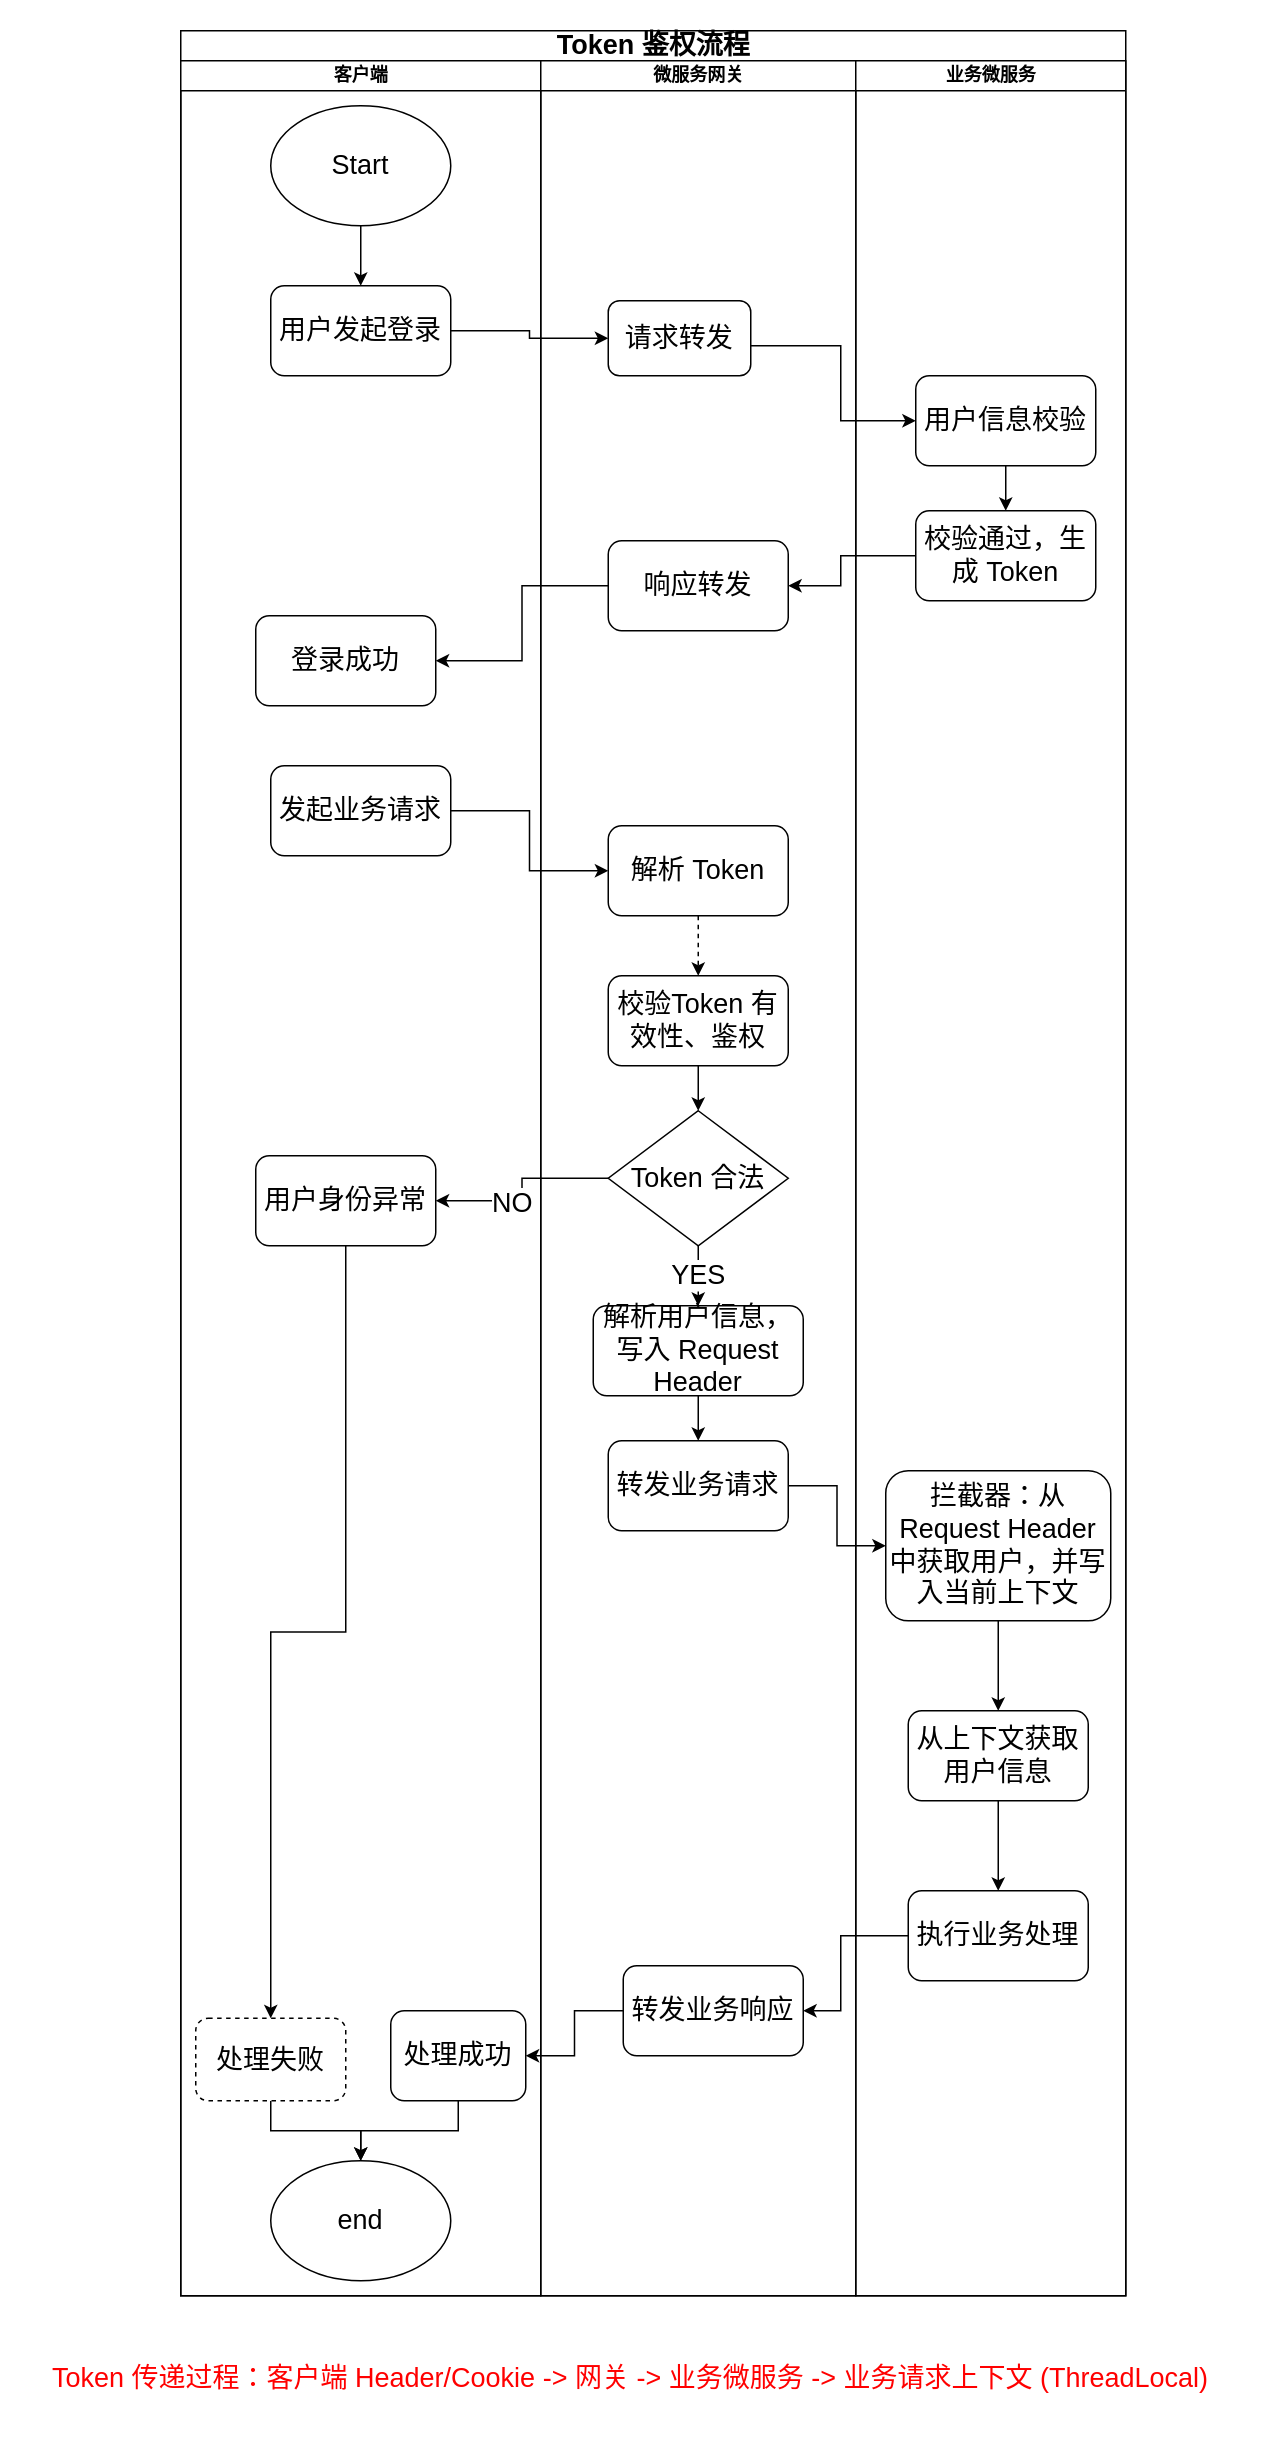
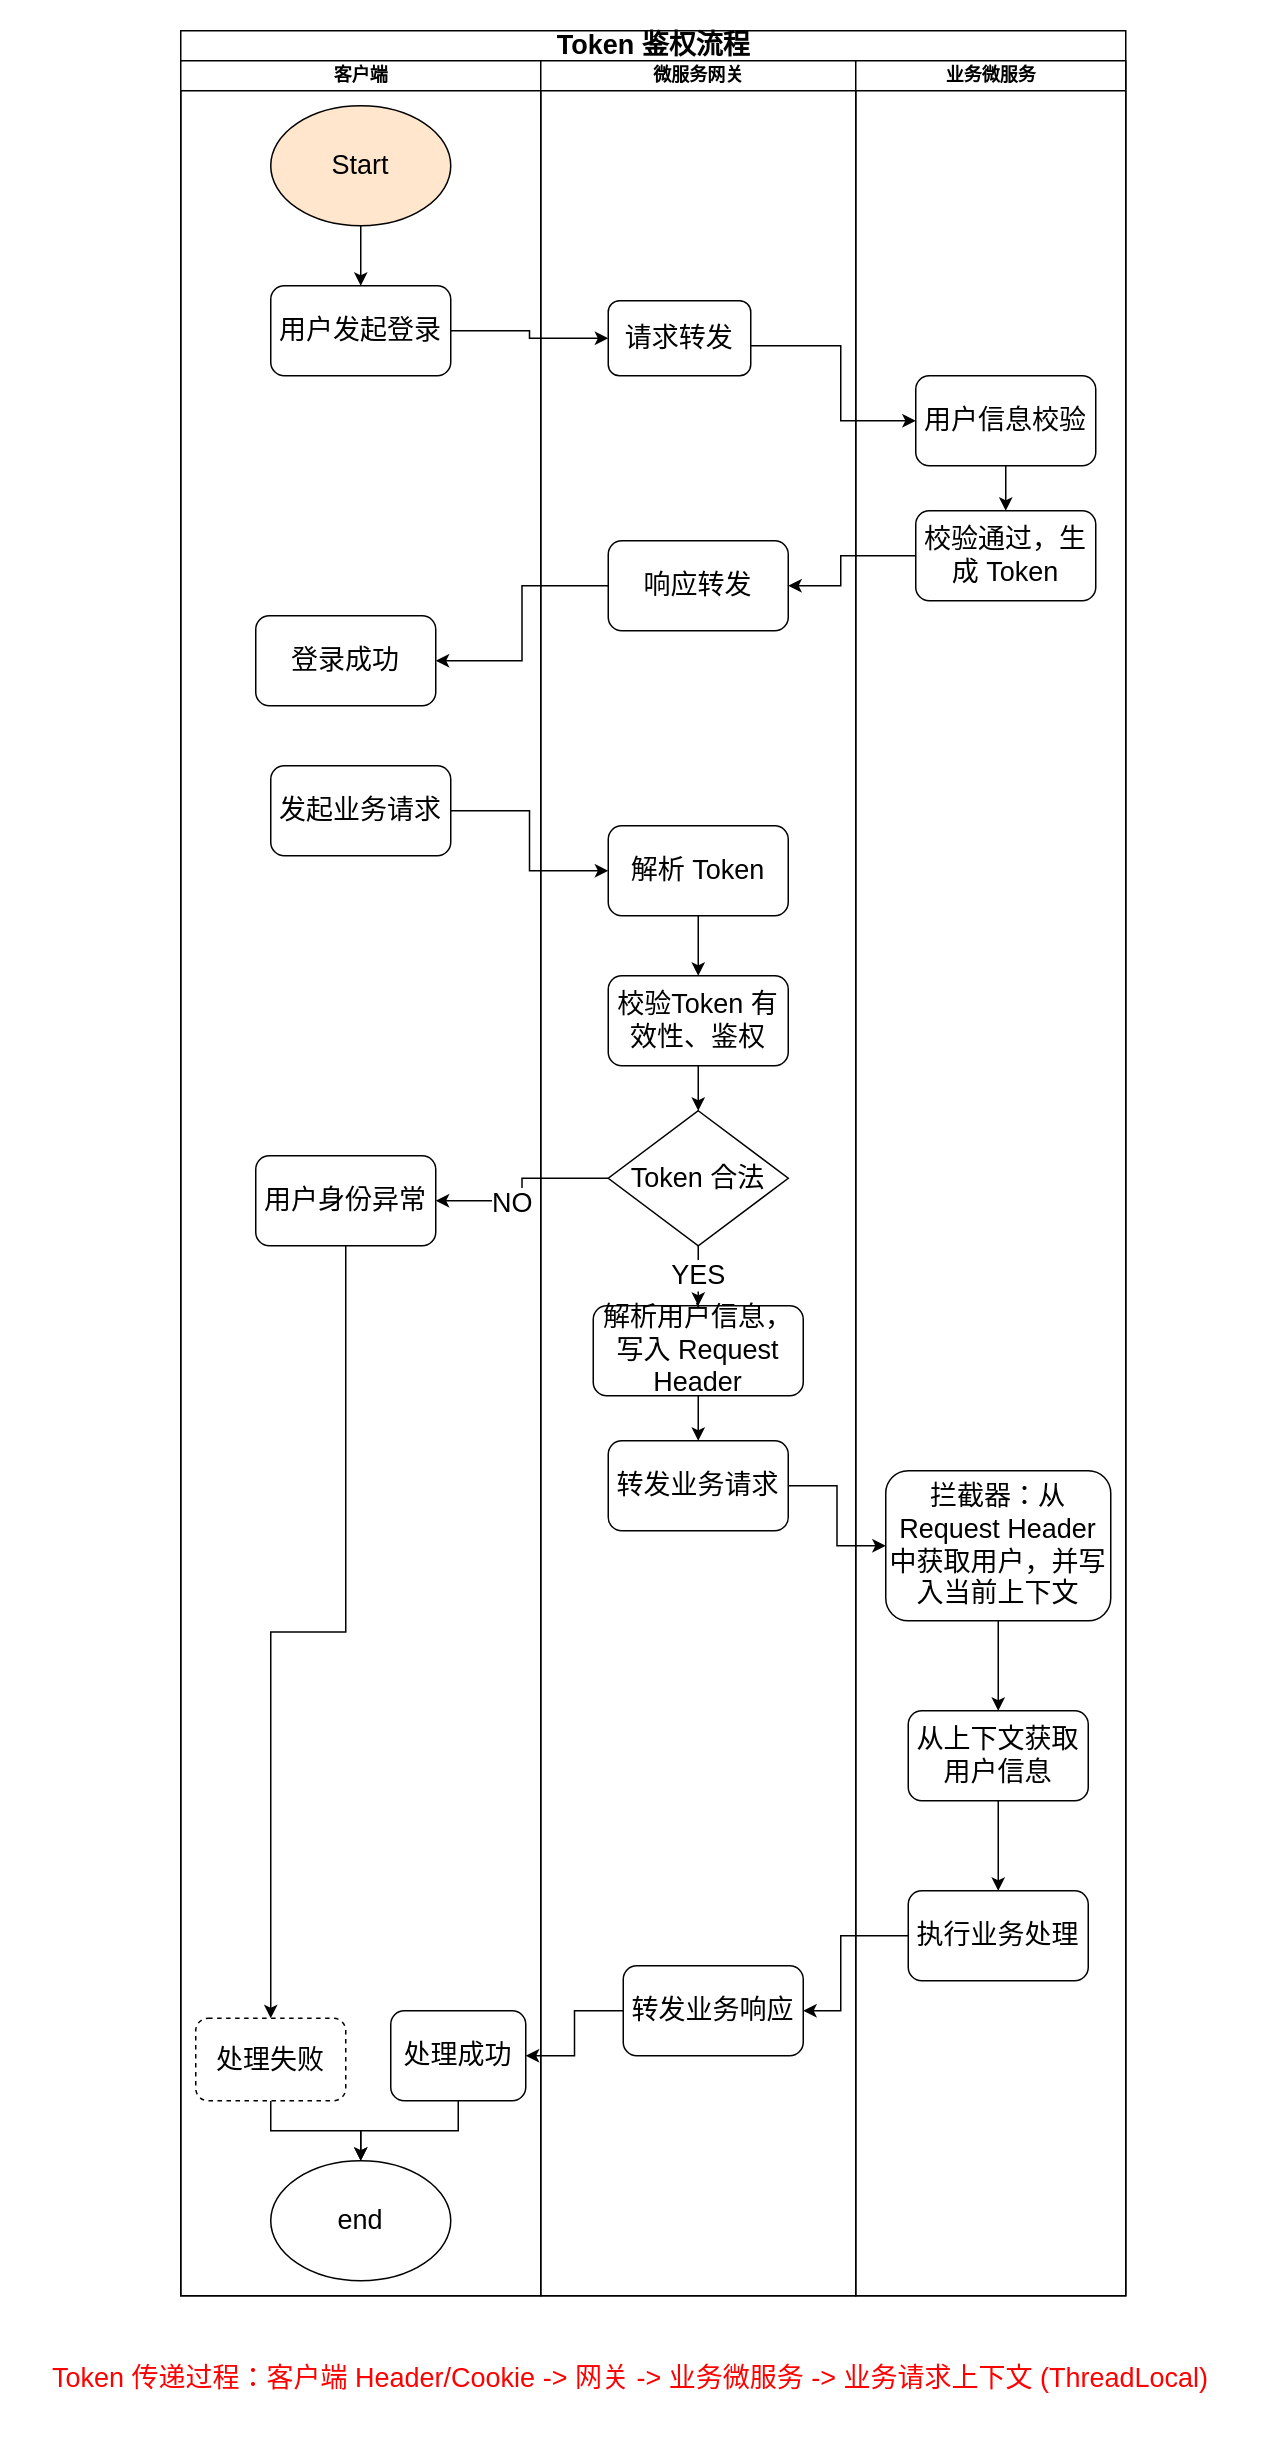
(361, 166) -> (361, 166)
(698, 940) -> (698, 940)
